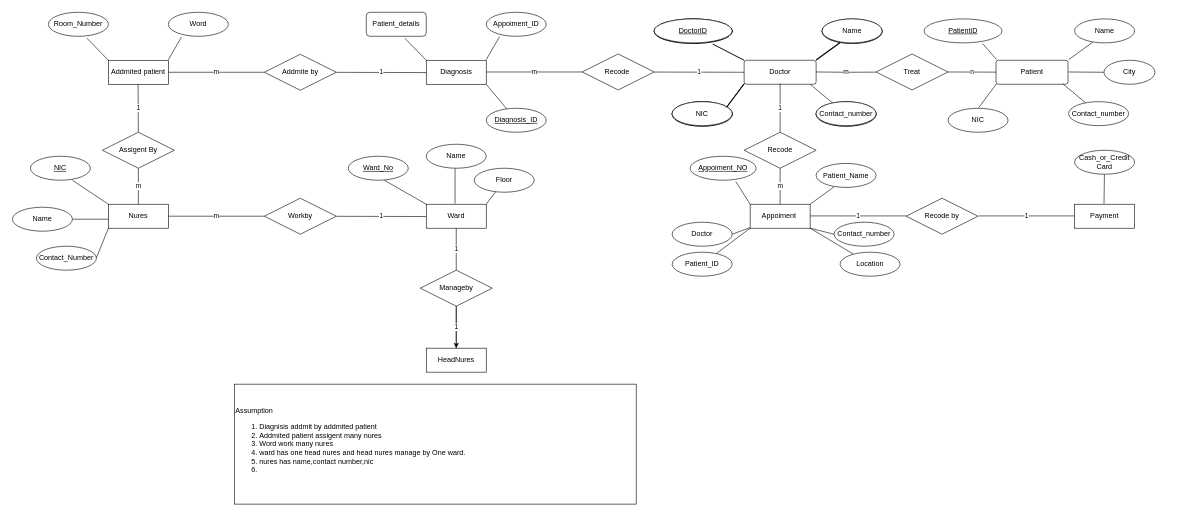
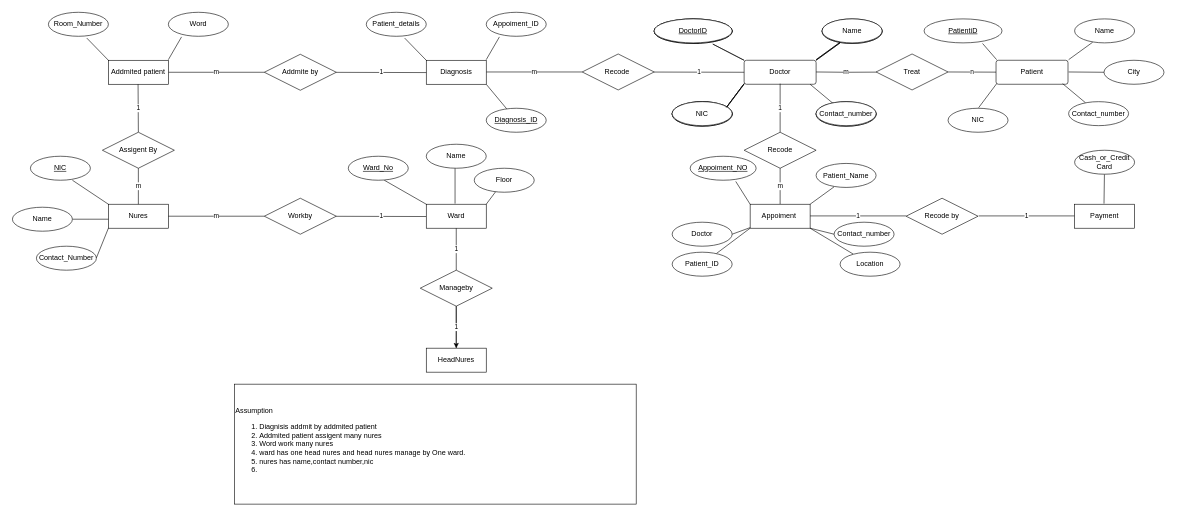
(396, 24) -> (396, 24)
(1130, 72) -> (1134, 72)
